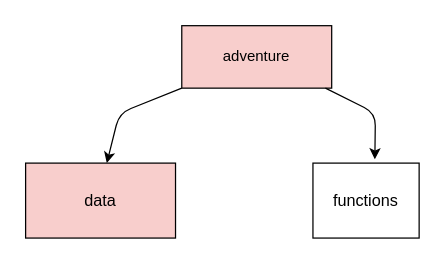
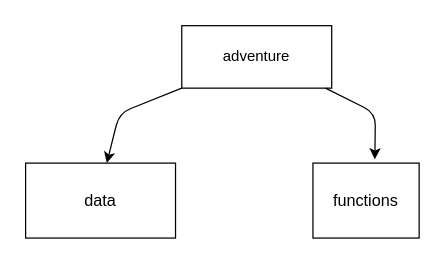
(257, 57) -> (257, 57)
(101, 201) -> (101, 201)
